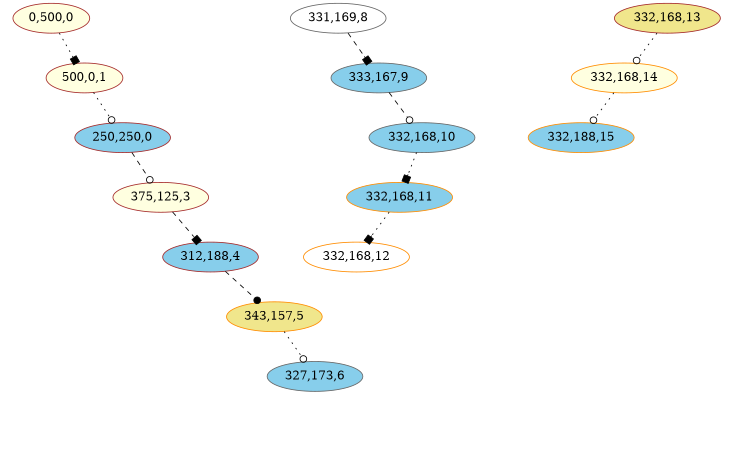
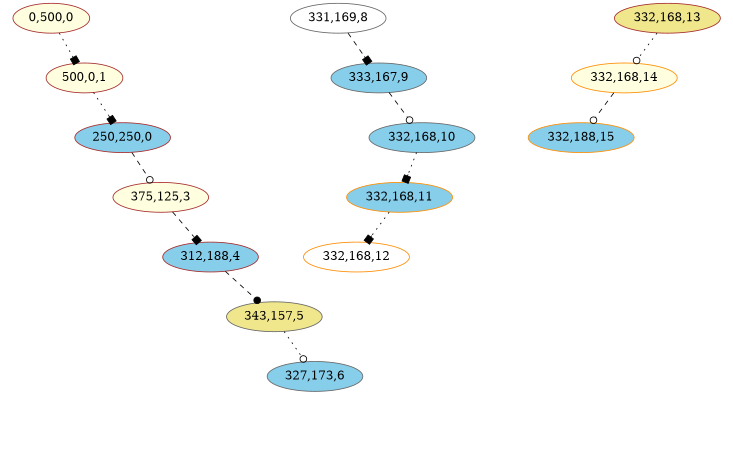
(102, 105) -> (101, 104)
(605, 105) -> (605, 105)
(274, 317) -> (274, 317)
